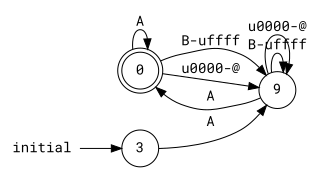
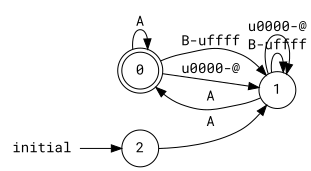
(277, 90) -> (277, 90)
(140, 148) -> (140, 148)
